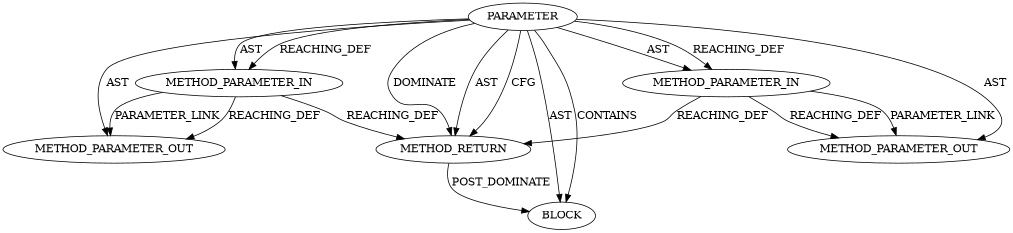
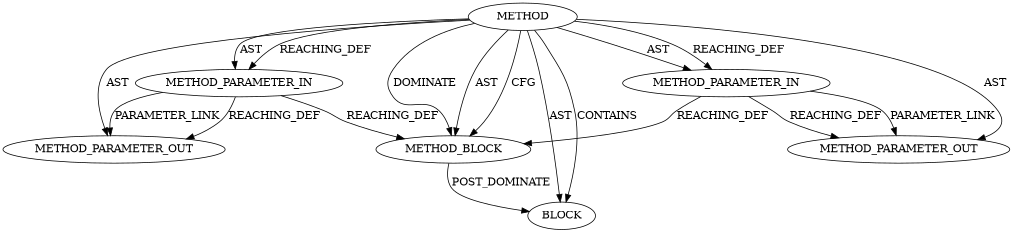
(523, 17) -> (523, 17)
(453, 149) -> (453, 149)
